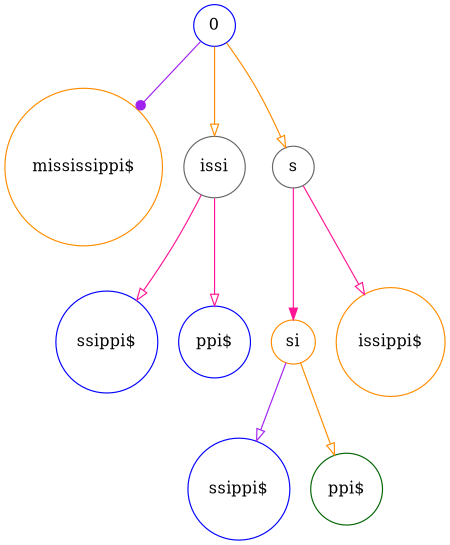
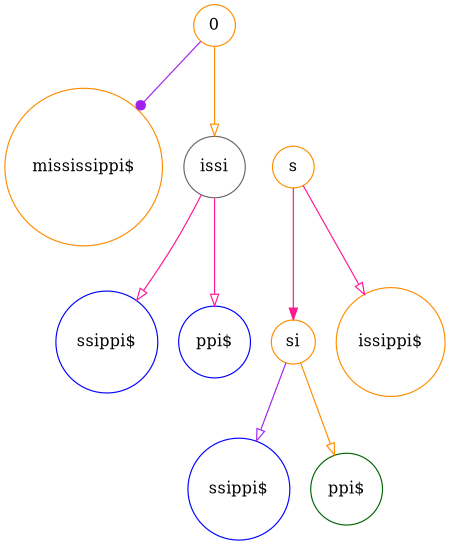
(215, 25) -> (215, 25)
(256, 88) -> none
(293, 167) -> (293, 167)
